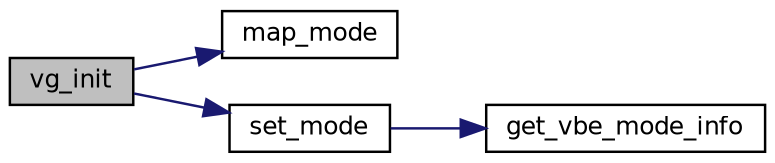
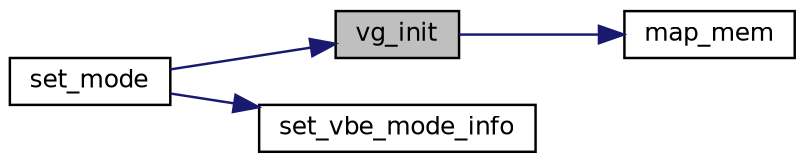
(310, 35) -> (710, 35)
(169, 101) -> (241, 58)
(626, 128) -> (397, 128)
